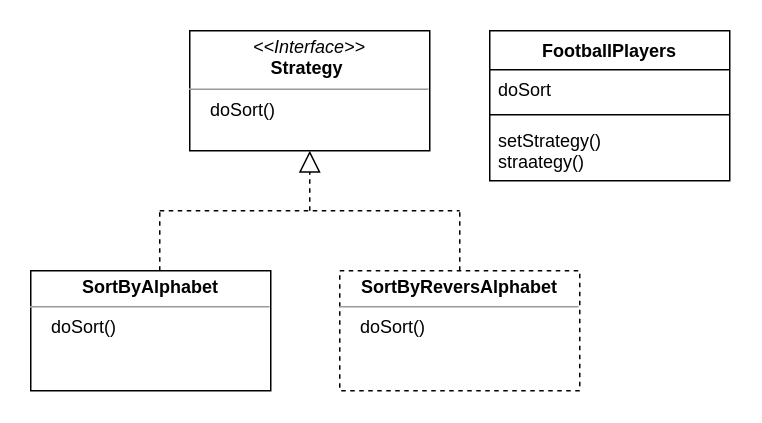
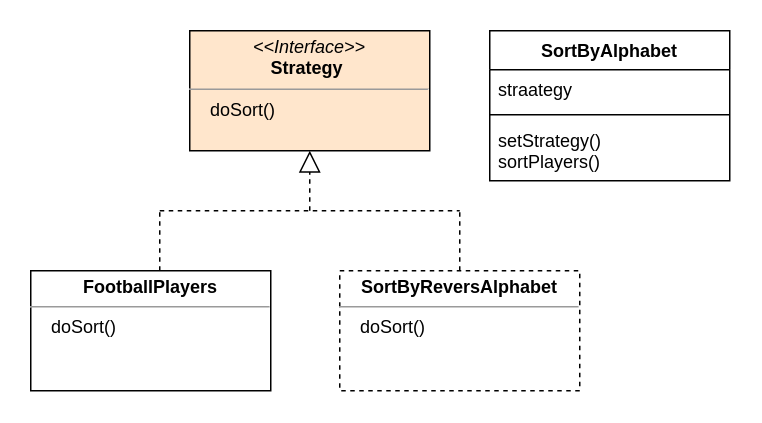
(609, 51) -> (609, 51)
(528, 90) -> (543, 90)
(310, 91) -> (310, 91)
(564, 141) -> (564, 141)
(99, 292) -> (99, 292)
